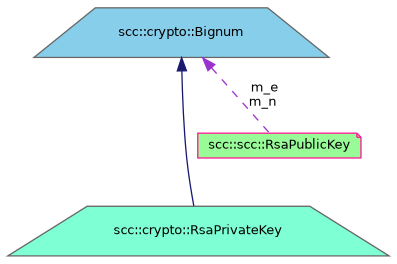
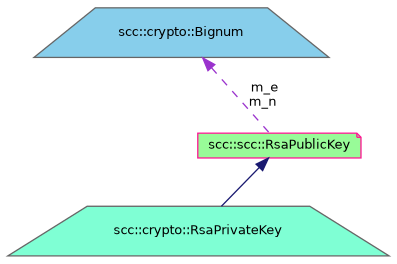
(185, 139) -> (240, 187)
